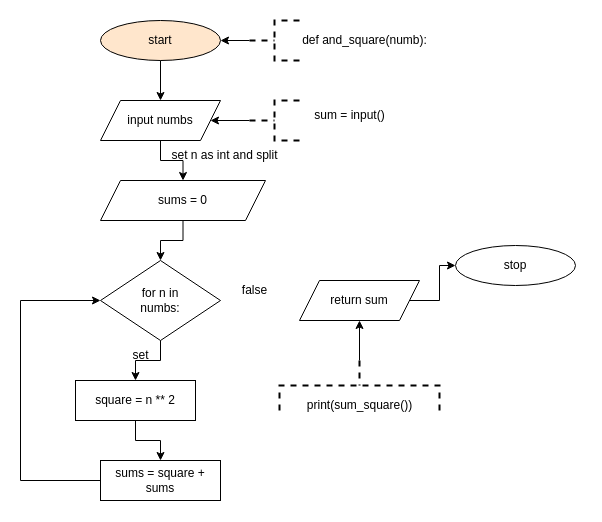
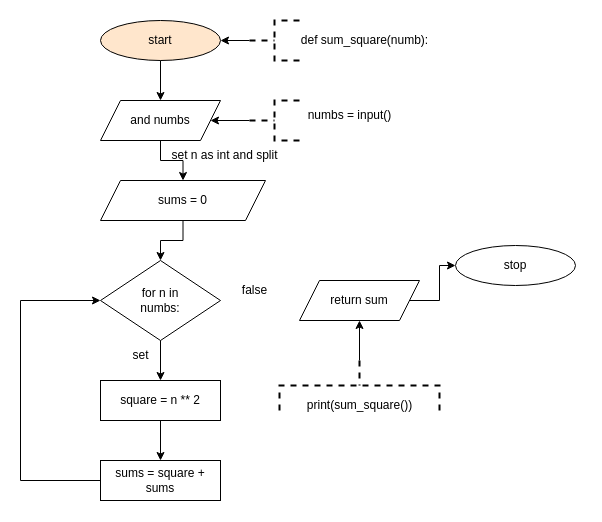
(365, 41) -> (365, 41)
(350, 116) -> (350, 116)
(161, 121) -> (161, 121)
(136, 401) -> (161, 401)
